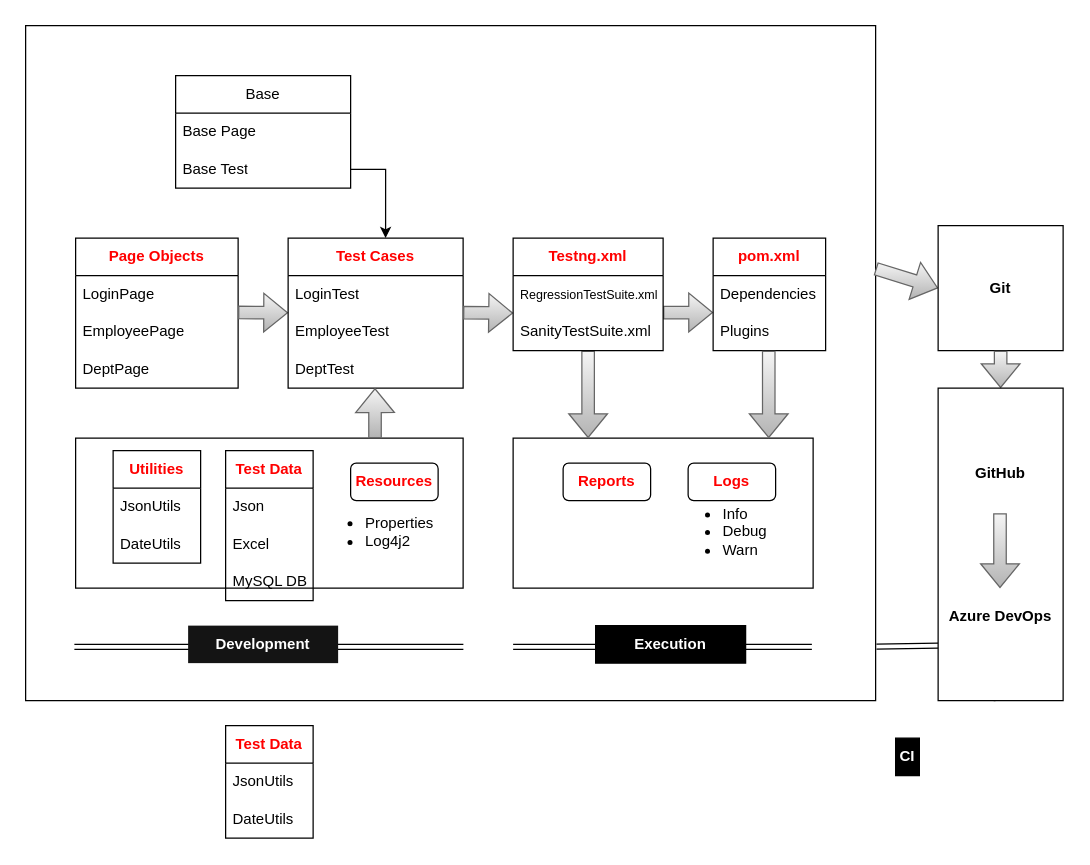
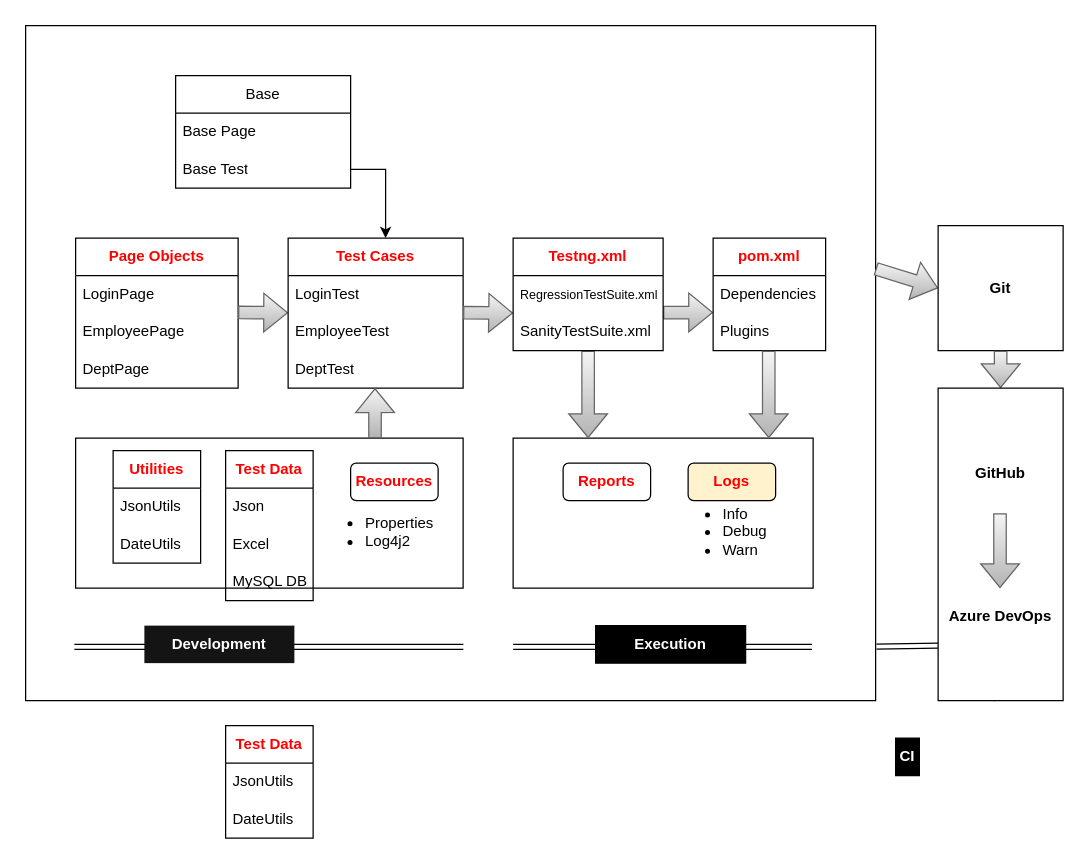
(732, 482) -> (732, 482)
(263, 644) -> (219, 644)
